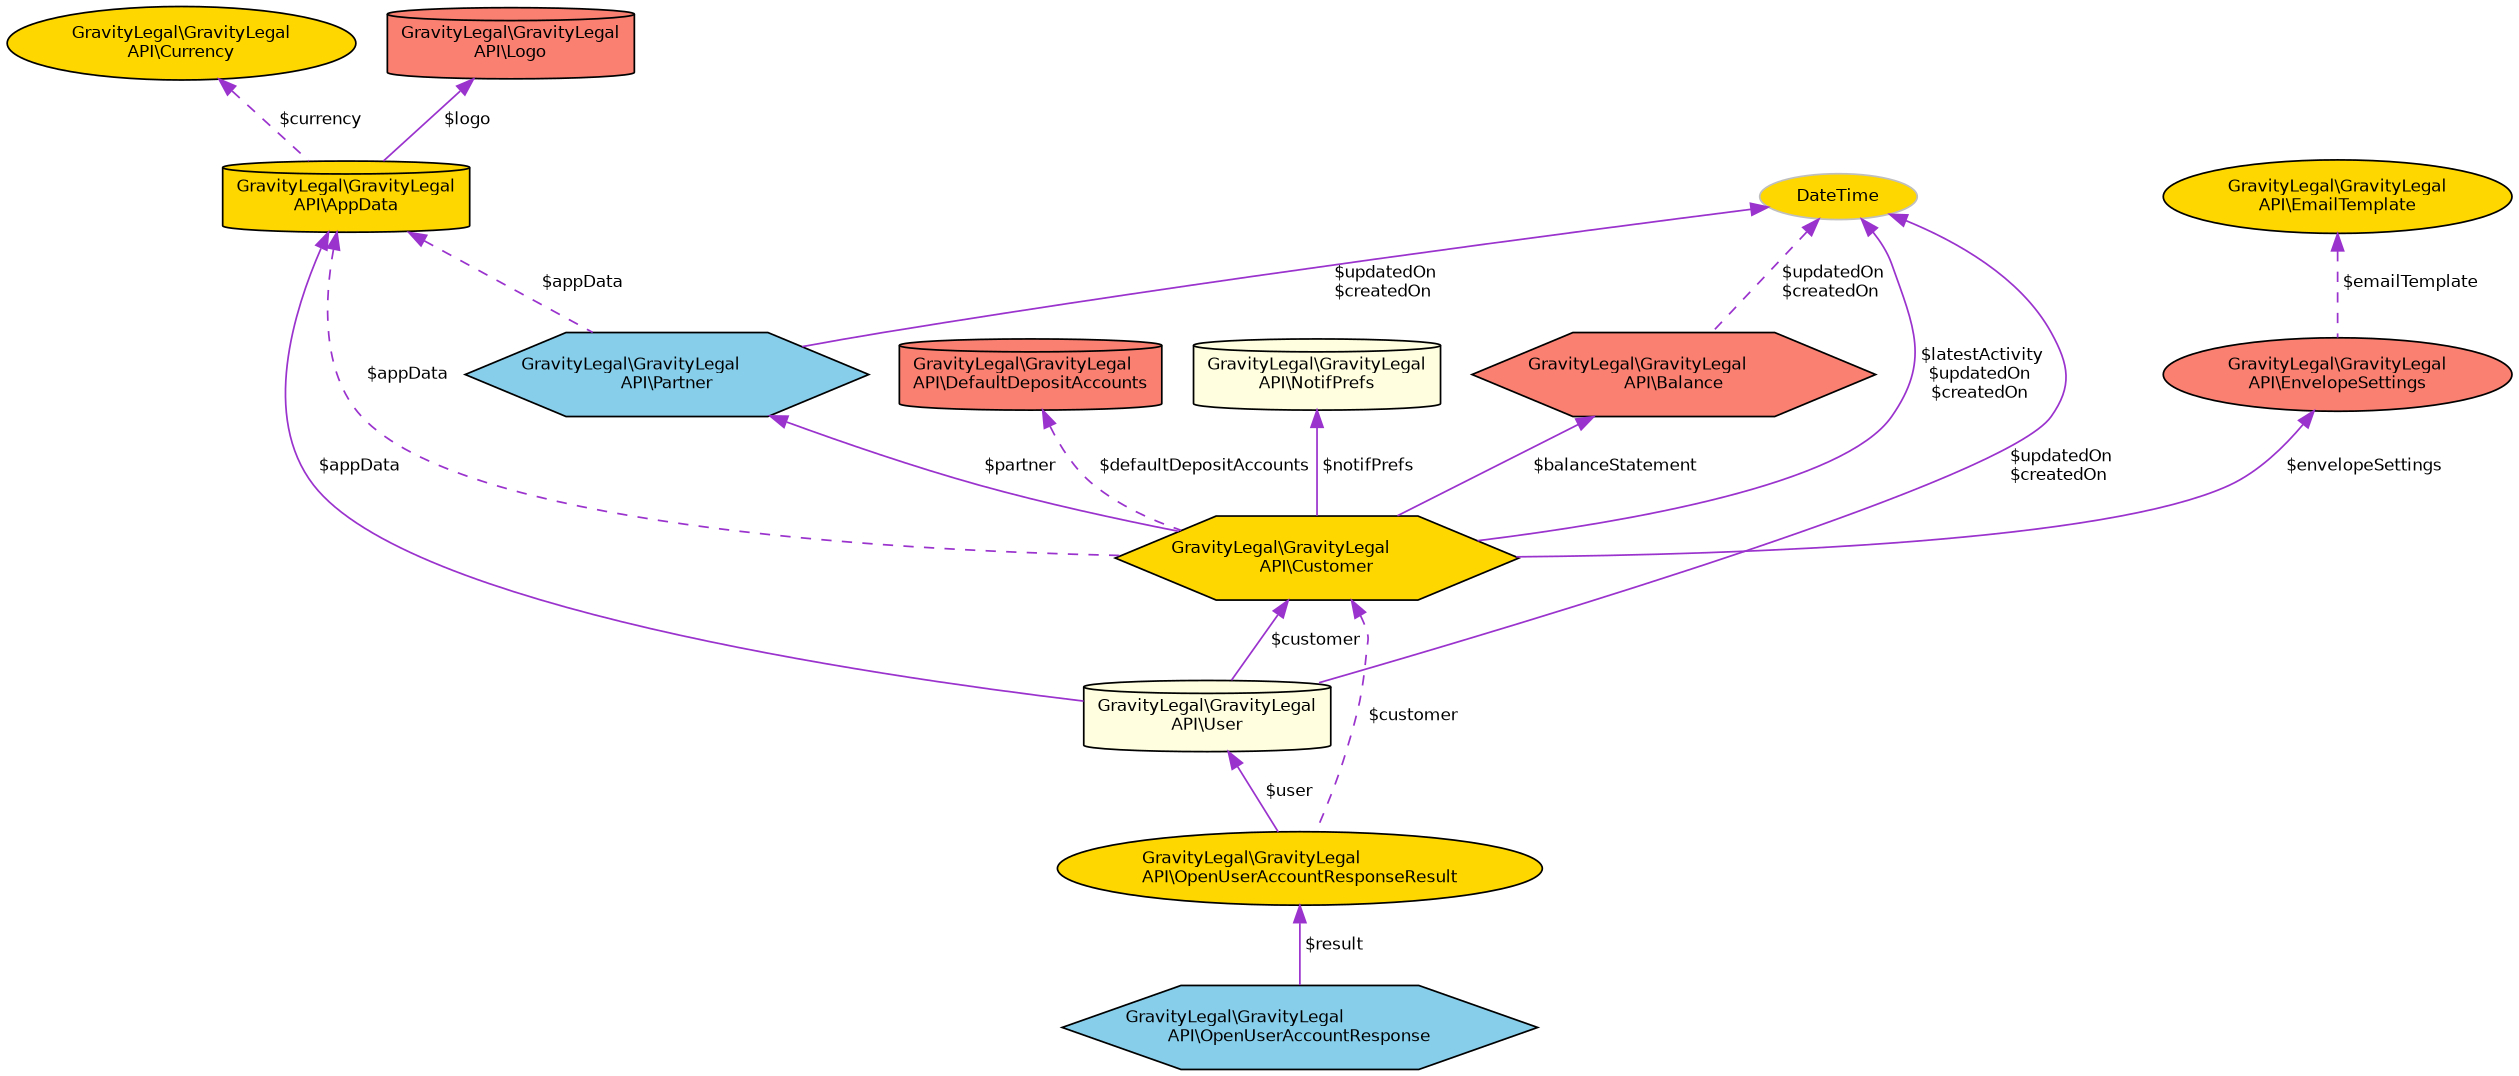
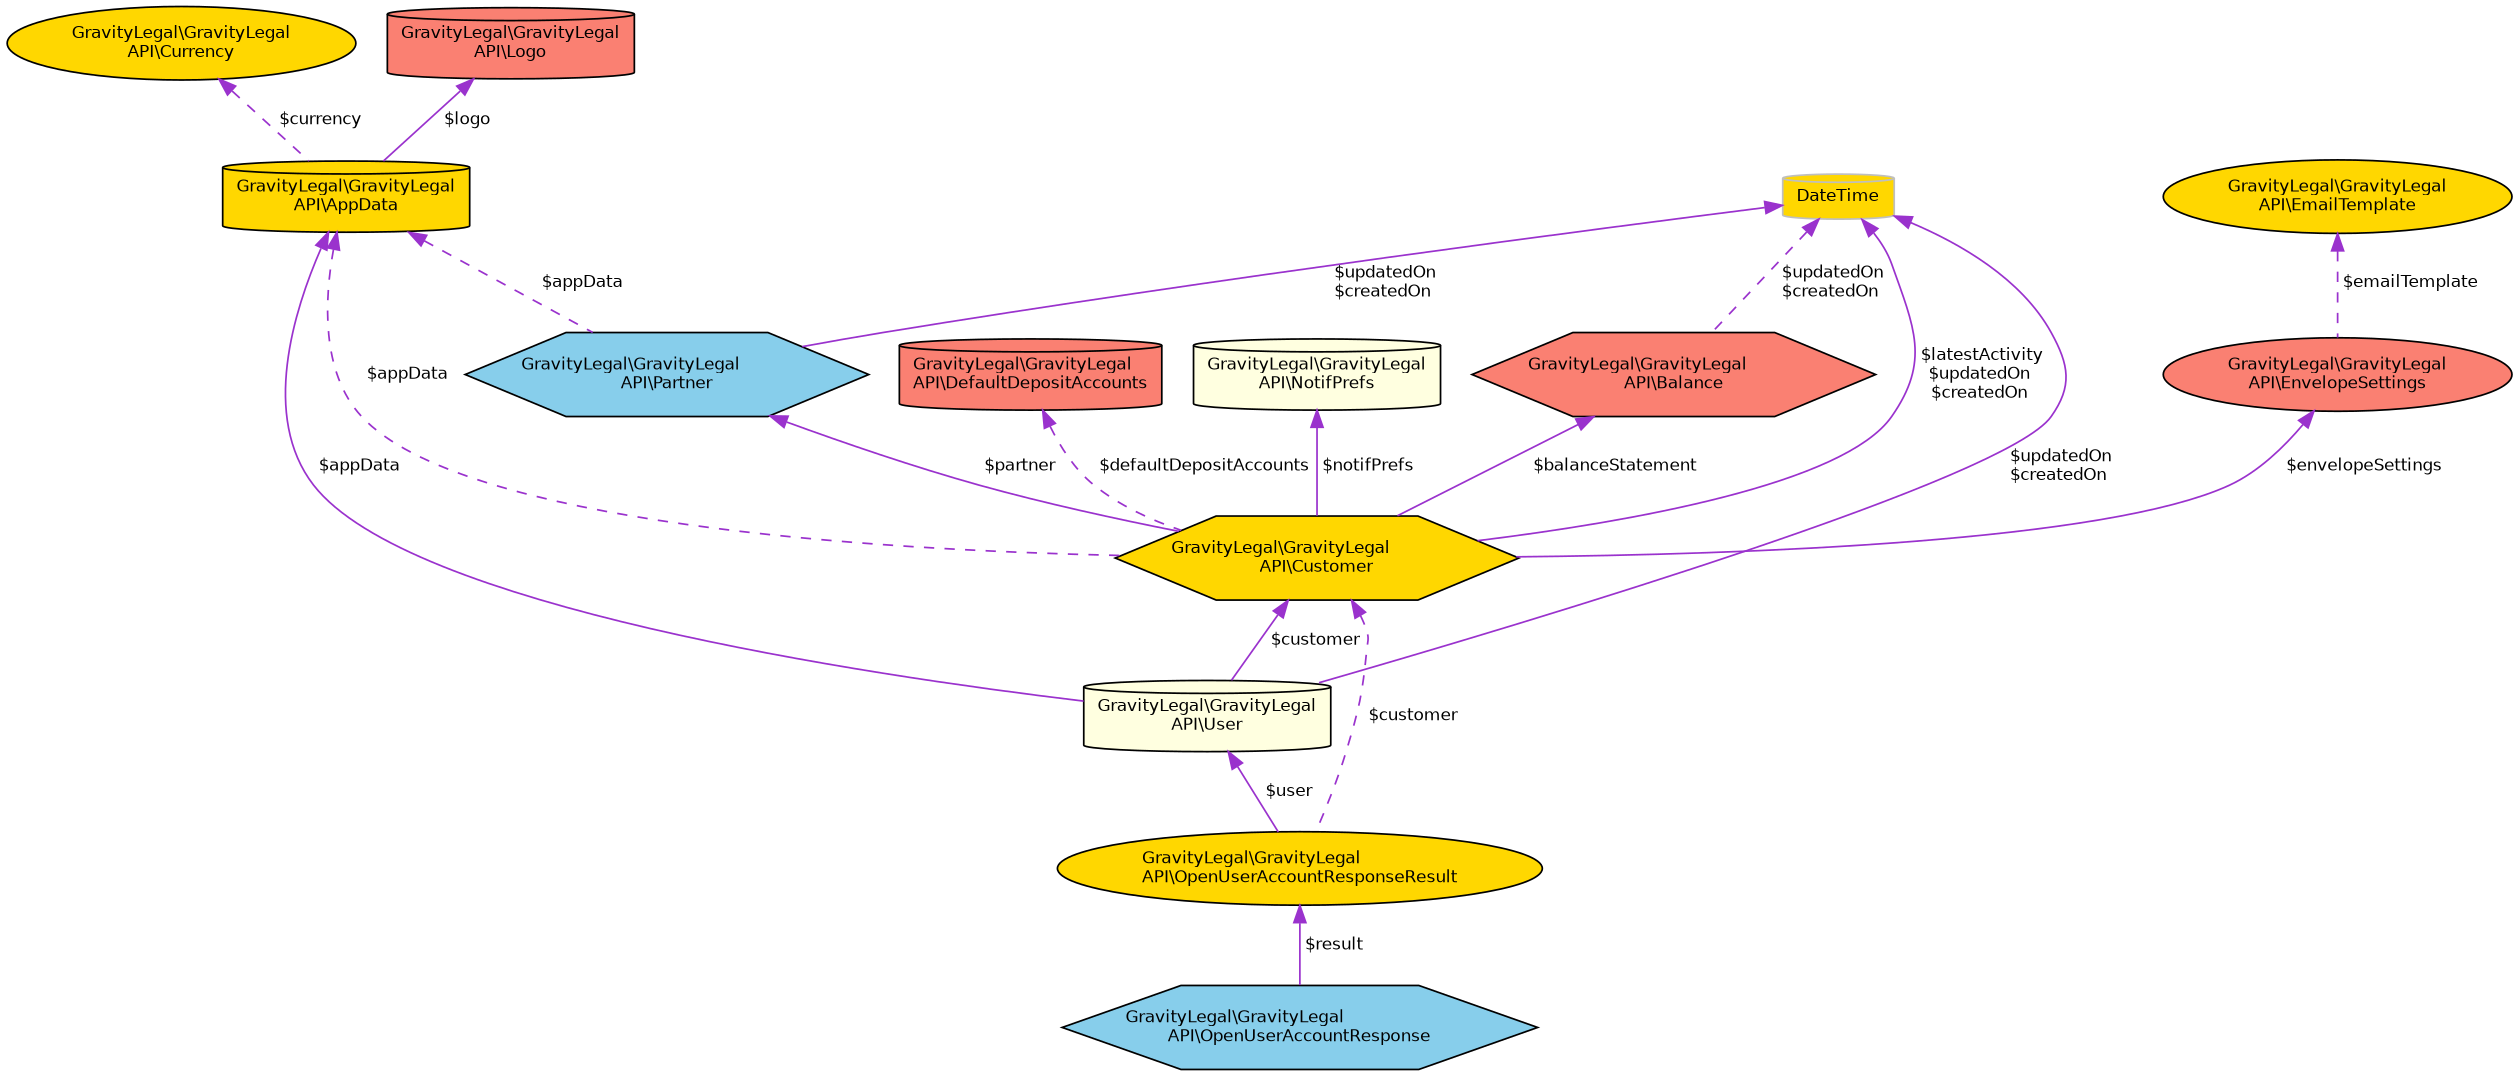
(1838, 197) -> (1838, 197)
